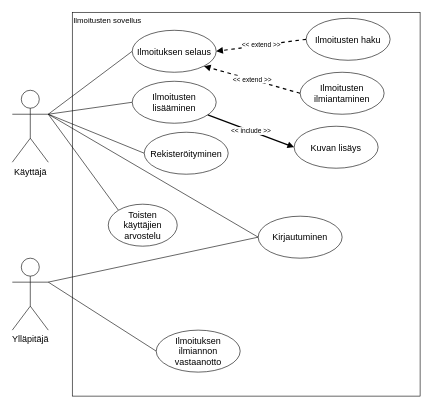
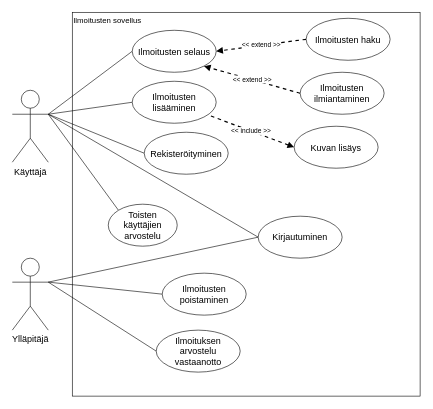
(174, 51) -> (174, 51)
(224, 121) -> (224, 121)
none -> (108, 289)
none -> (204, 294)
(198, 351) -> (198, 351)
